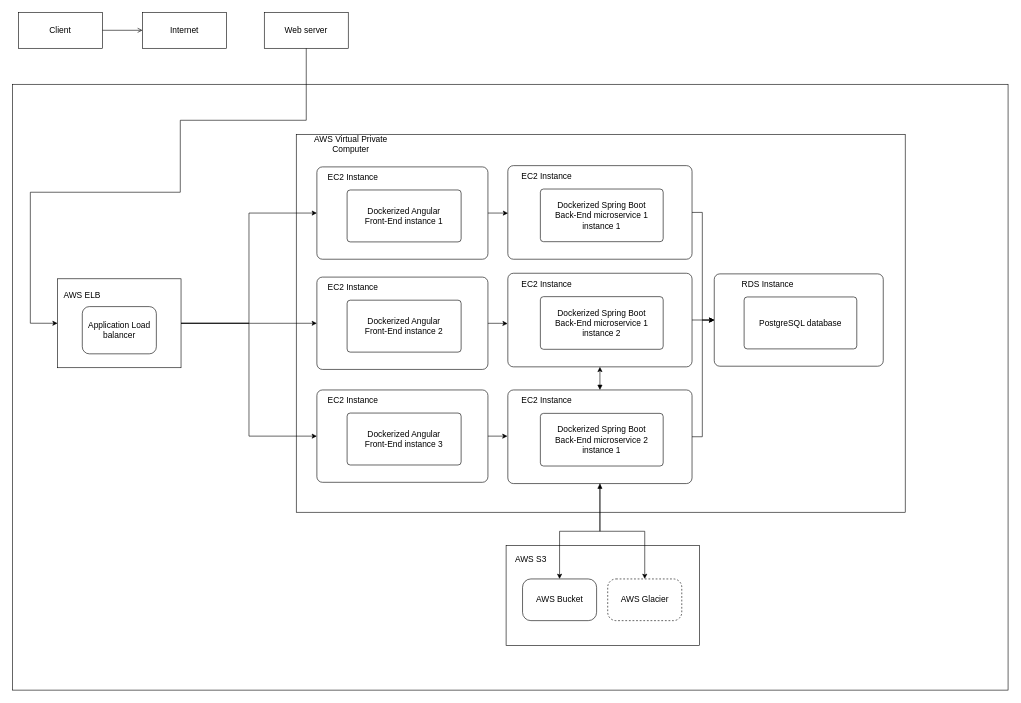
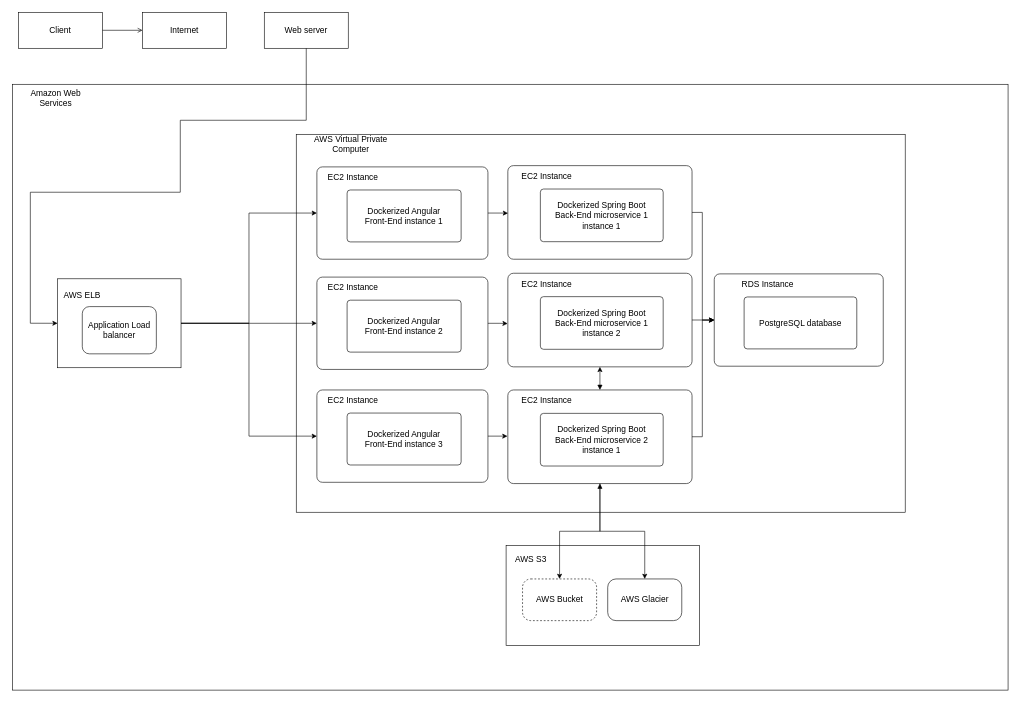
none -> (56, 98)
(560, 600) -> (560, 600)
(645, 600) -> (645, 600)
